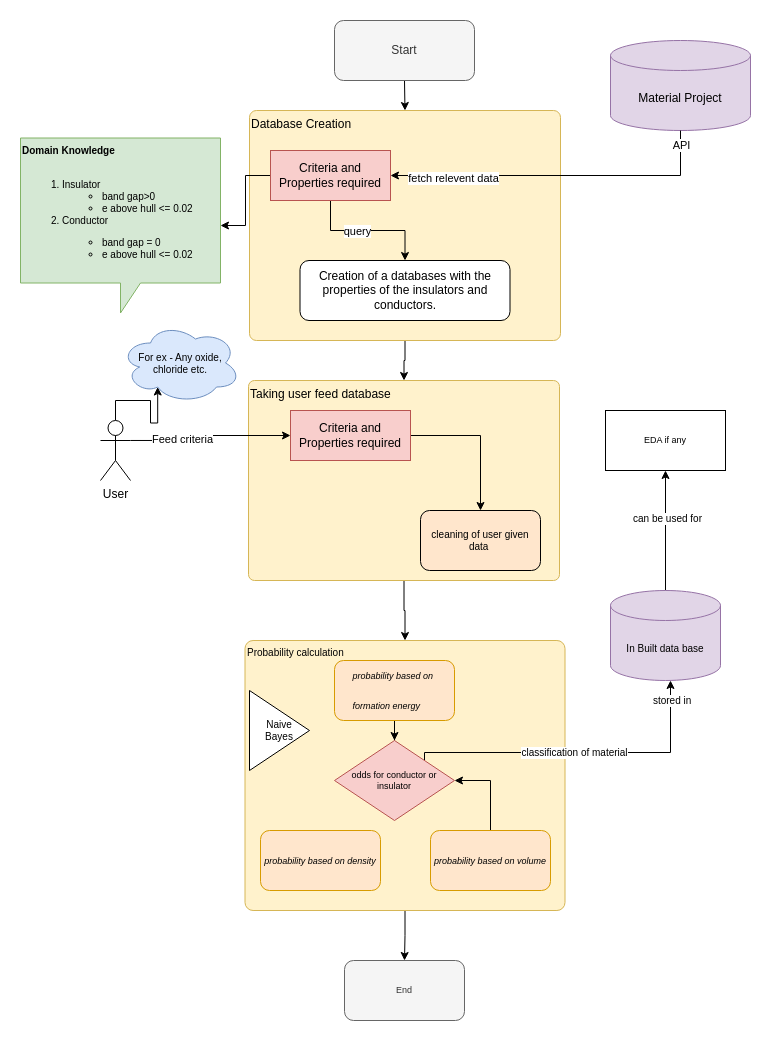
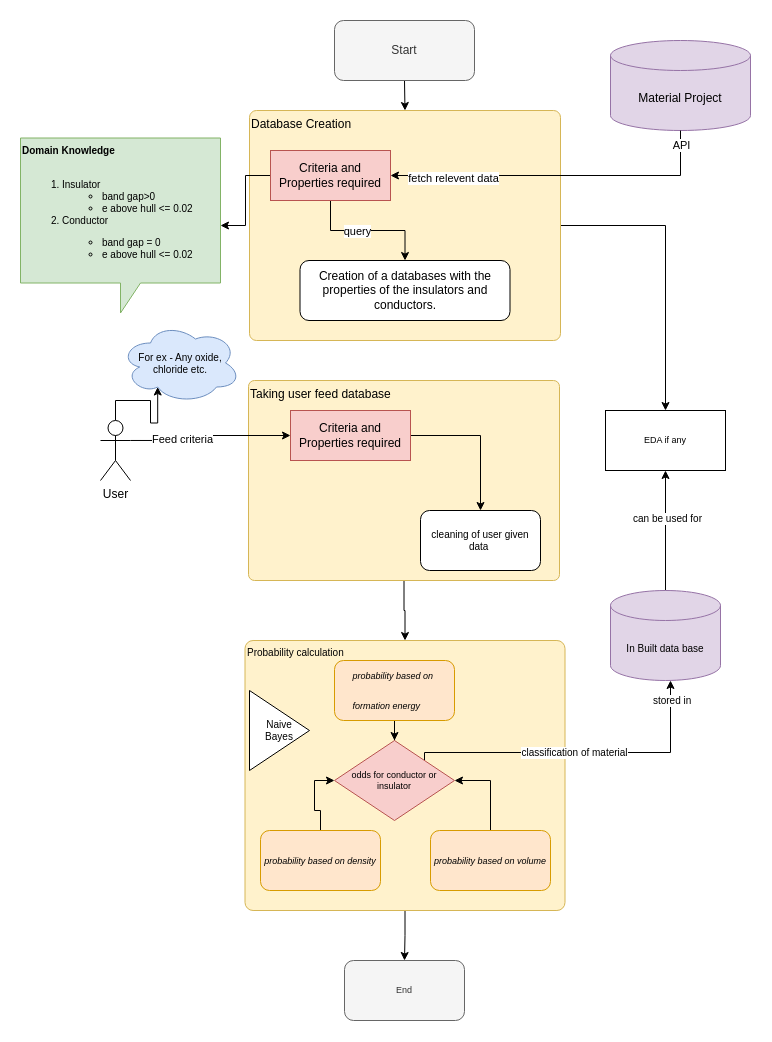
(405, 358) -> (666, 262)
(481, 541) -> (481, 541)
none -> (315, 803)
